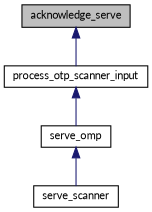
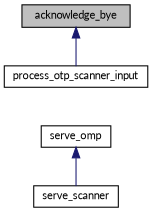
(76, 16) -> (76, 16)
(76, 112) -> none
